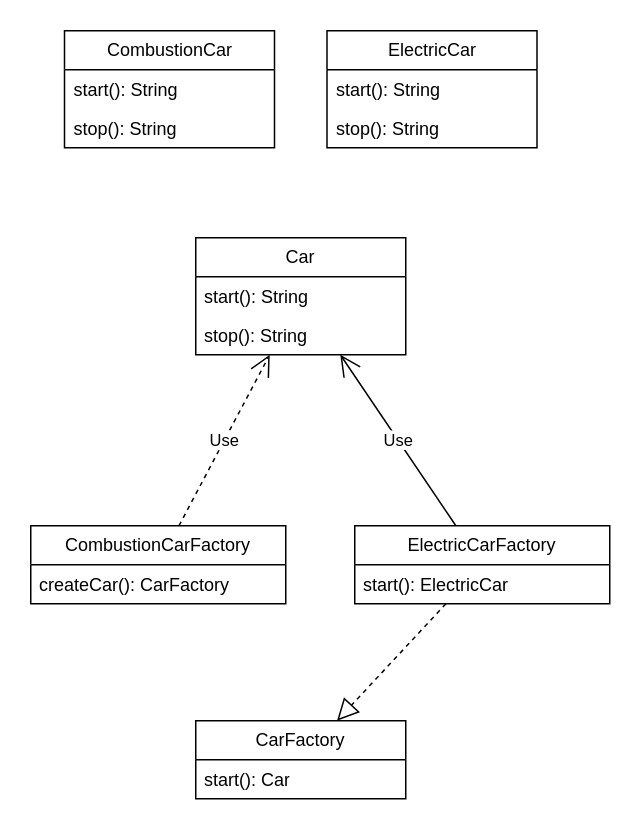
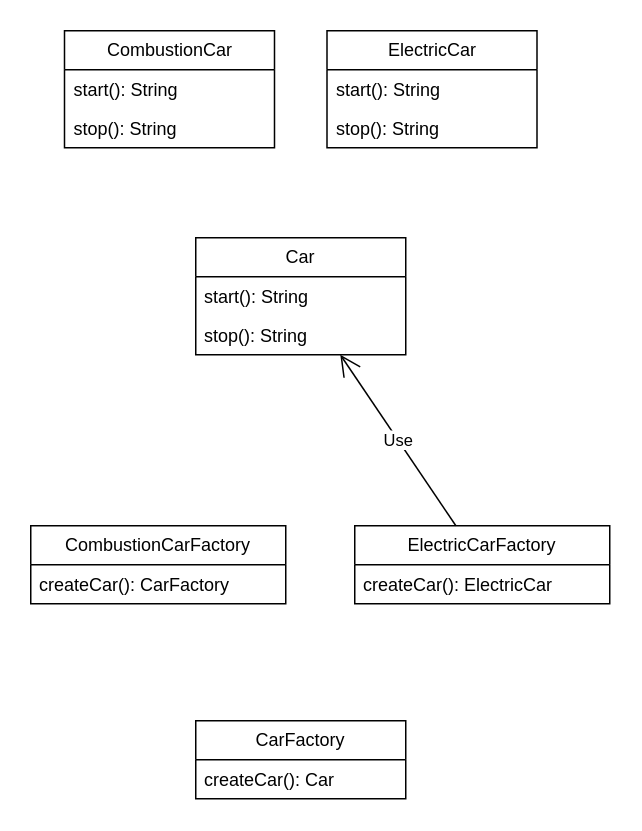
(224, 441) -> none
(455, 586) -> (475, 586)
(399, 655) -> none
(261, 781) -> (281, 781)
